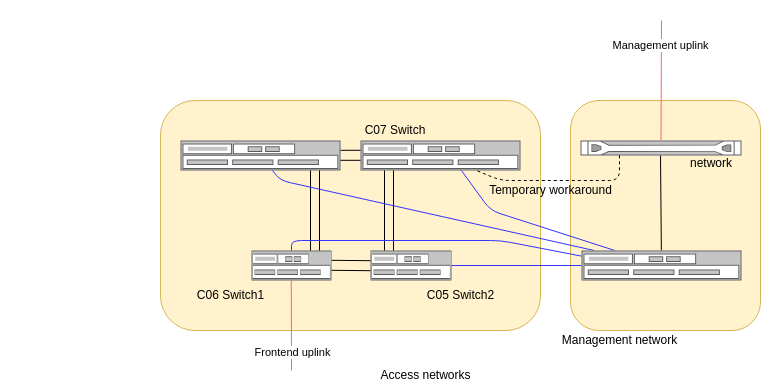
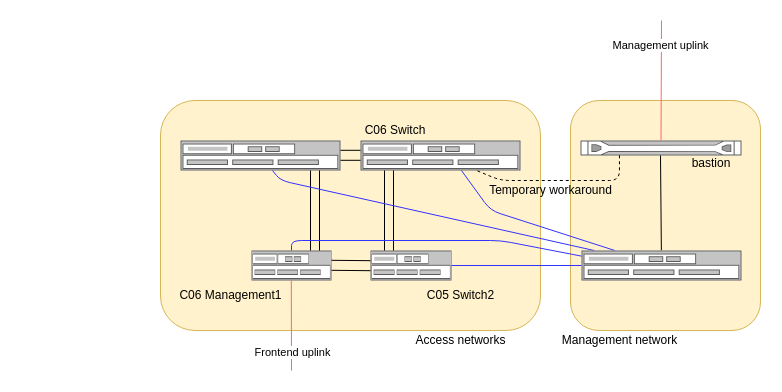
(396, 131) -> (396, 131)
(712, 164) -> (712, 164)
(231, 296) -> (231, 296)
(426, 376) -> (461, 341)
